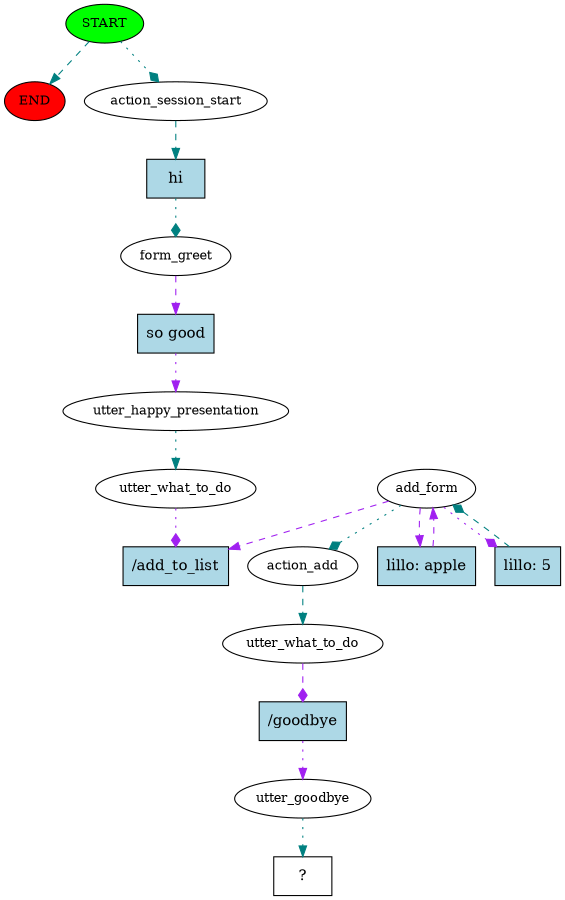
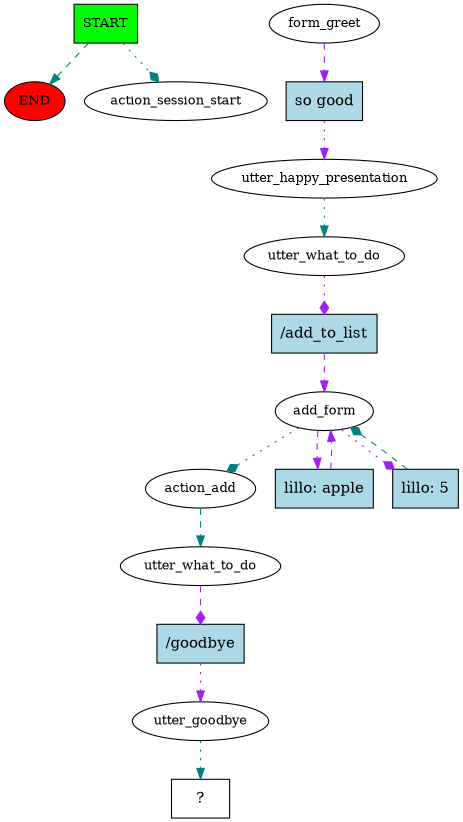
(105, 24) -> (106, 24)
(176, 179) -> none
(314, 524) -> (324, 367)
